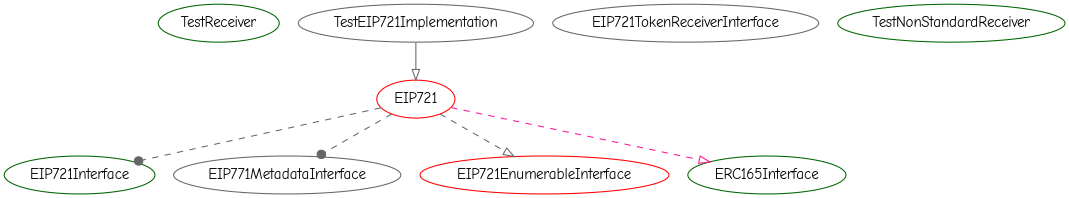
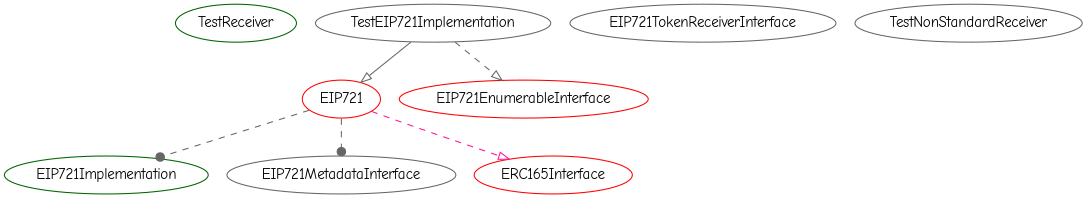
(951, 23) -> (969, 23)
(472, 133) -> (474, 58)
(80, 175) -> (106, 175)
(287, 175) -> (341, 175)
(767, 175) -> (553, 175)
